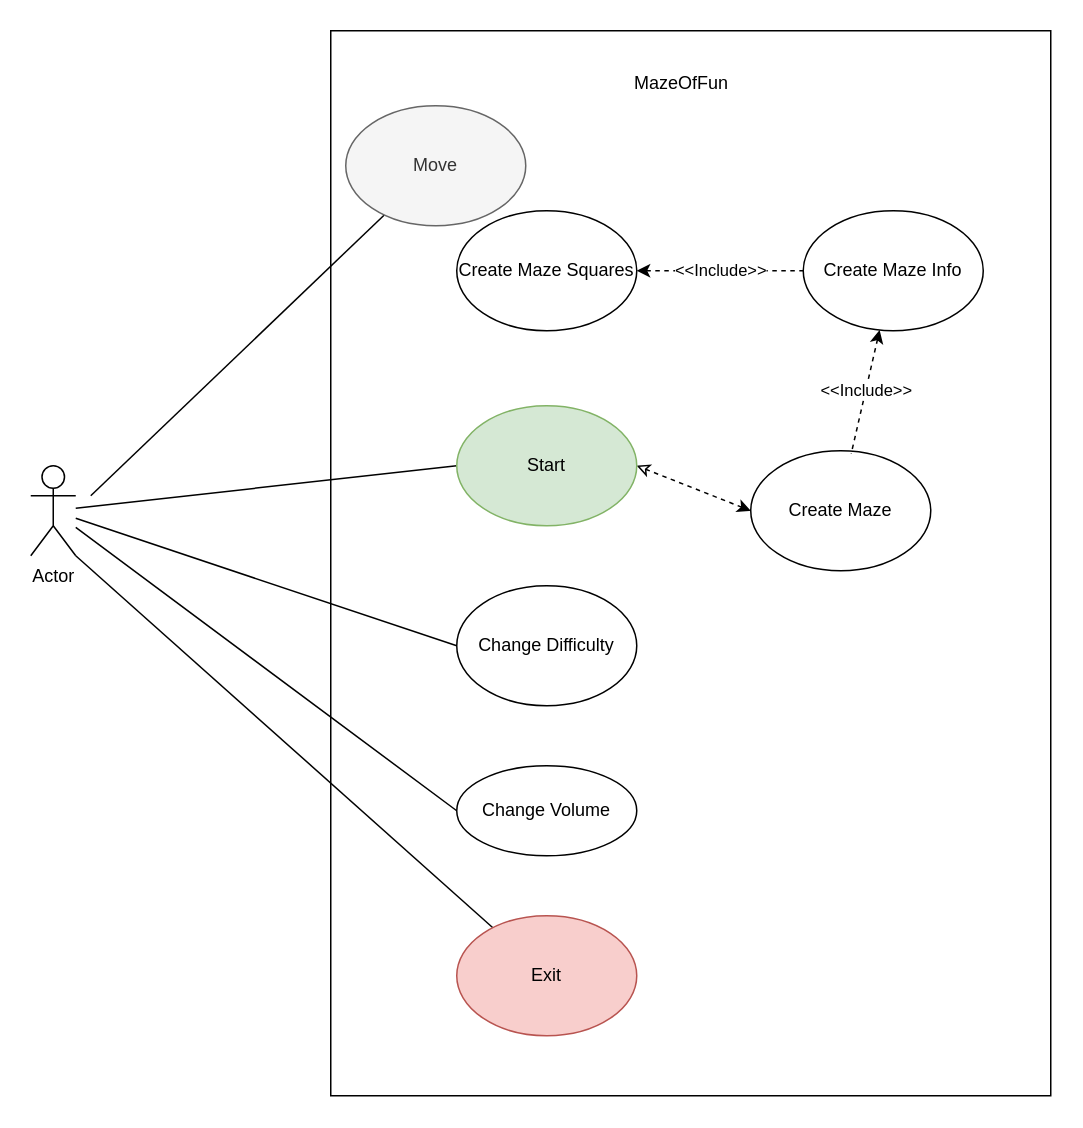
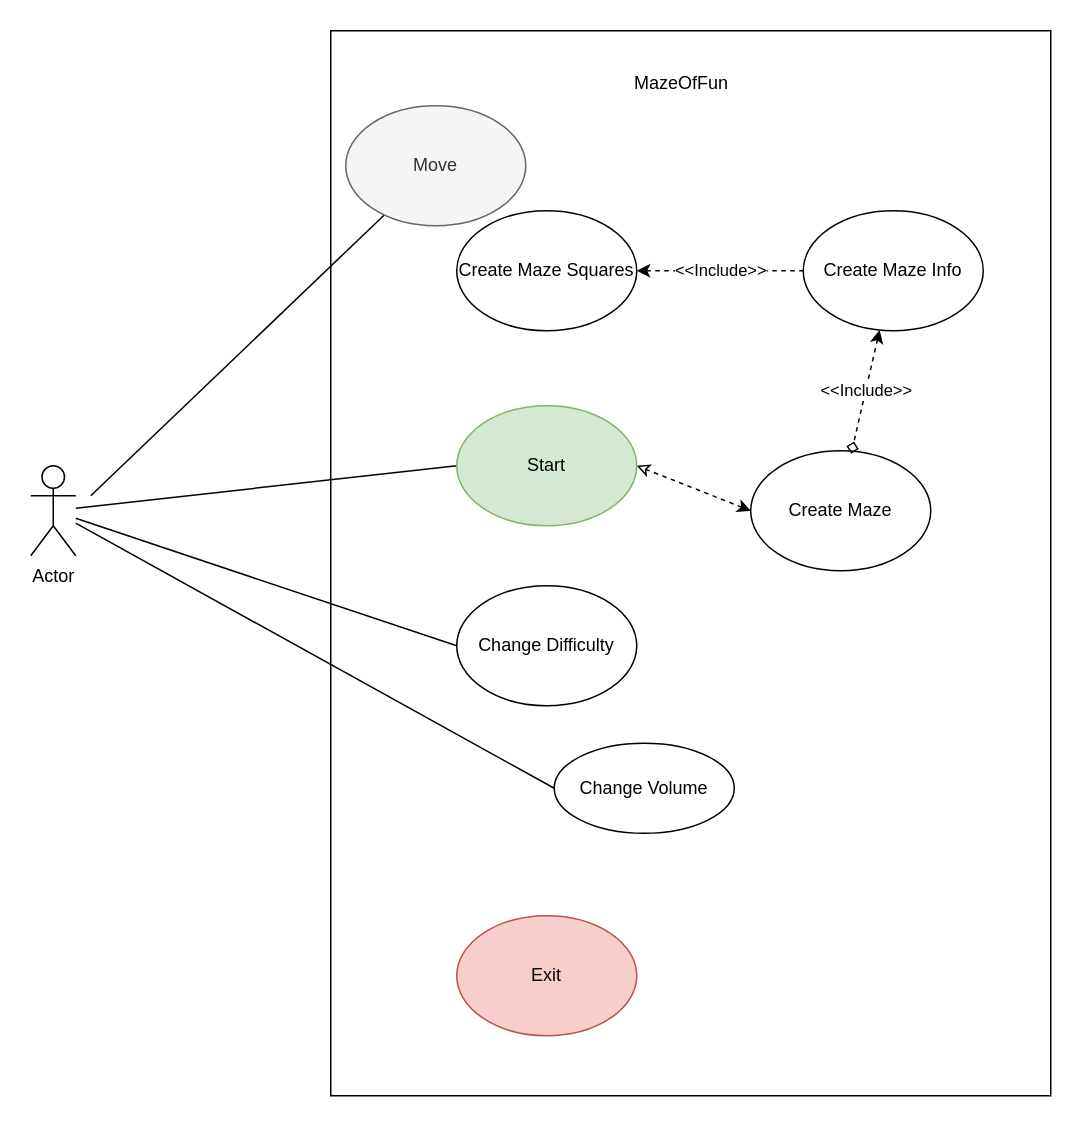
(853, 447) -> (854, 441)
(284, 742) -> none
(547, 811) -> (644, 788)
